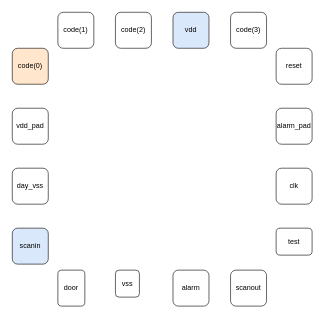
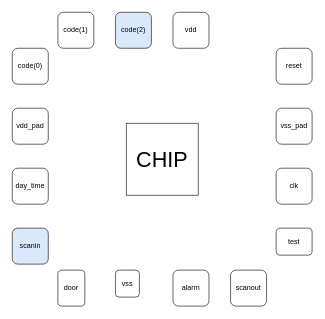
(134, 30) -> (134, 30)
(191, 30) -> (191, 30)
(249, 30) -> none
(30, 66) -> (30, 66)
(294, 126) -> (294, 126)
none -> (162, 159)
(30, 186) -> (30, 186)
